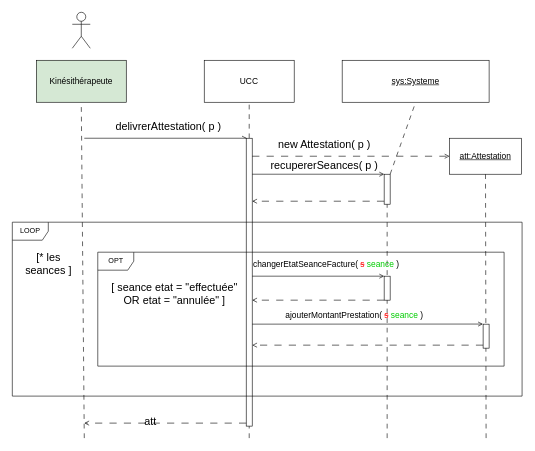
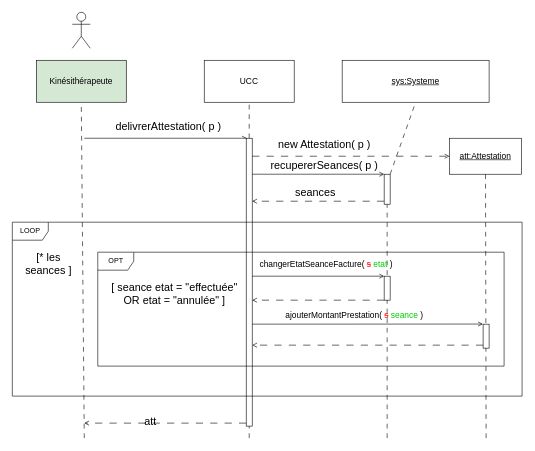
none -> (315, 192)
(326, 264) -> (326, 264)
